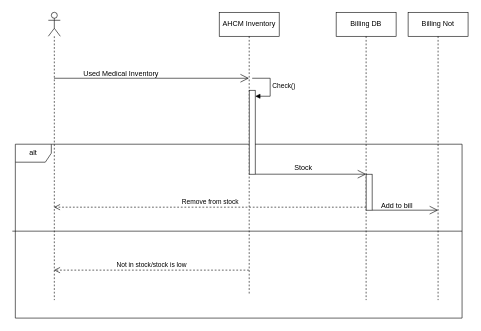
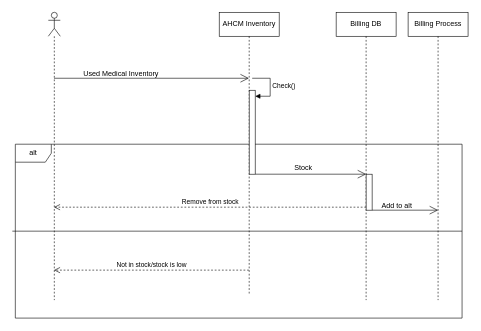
(438, 24) -> (438, 24)
(397, 206) -> (397, 206)
